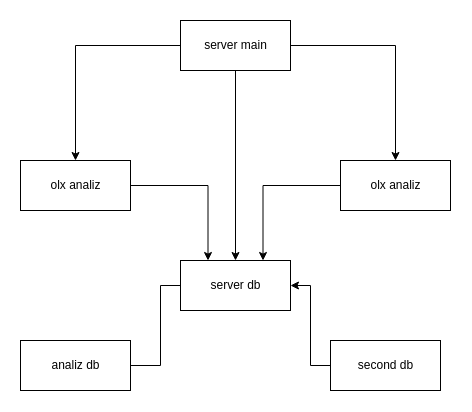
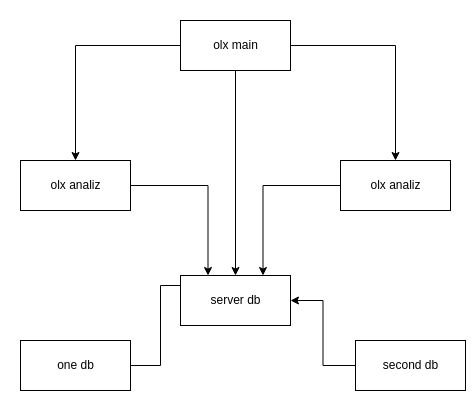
(236, 46) -> (236, 46)
(236, 286) -> (236, 301)
(76, 366) -> (76, 366)
(386, 366) -> (411, 366)
